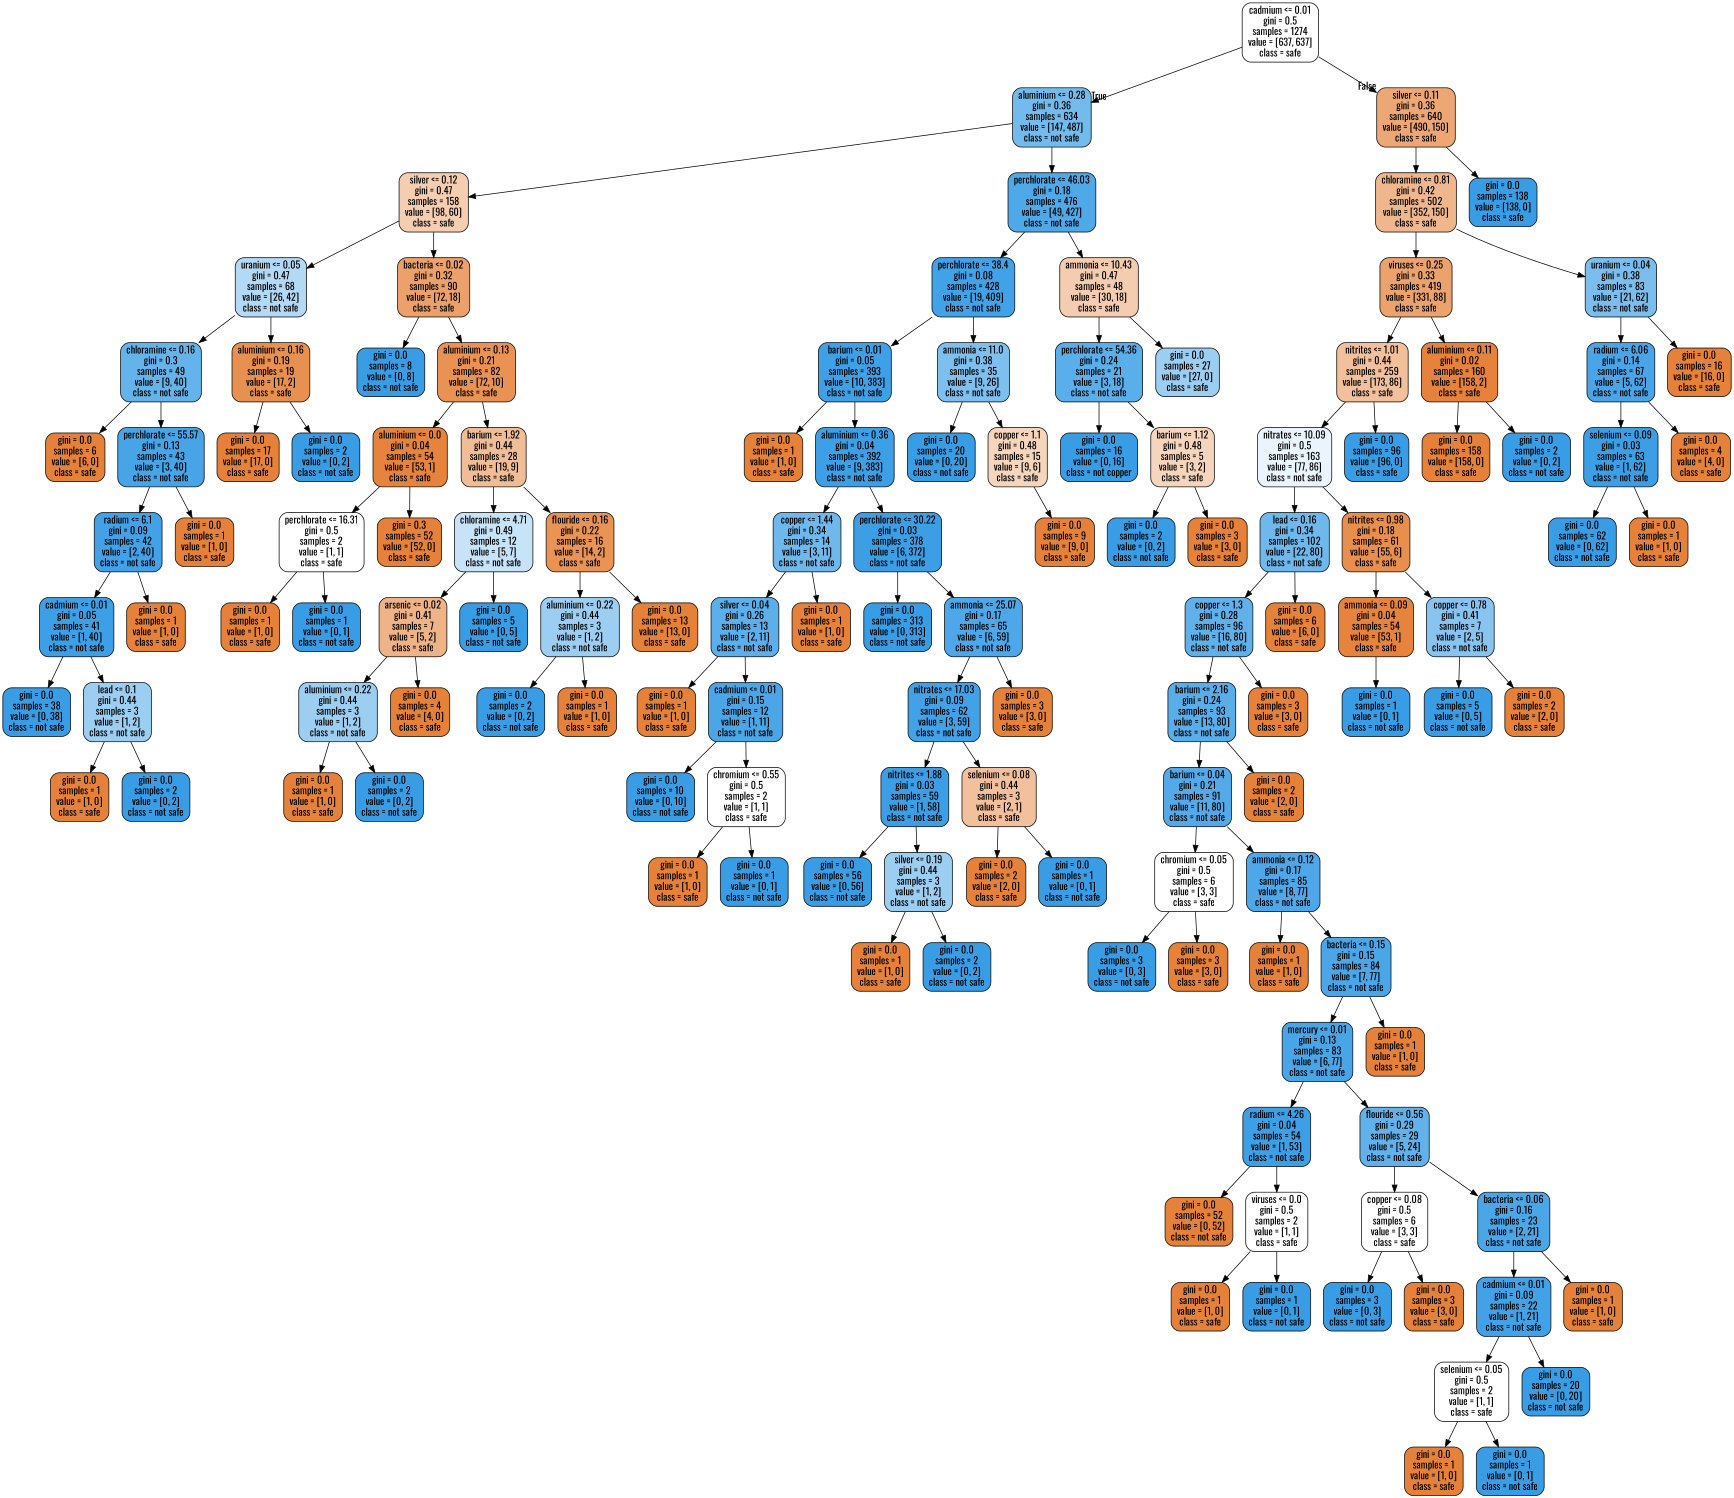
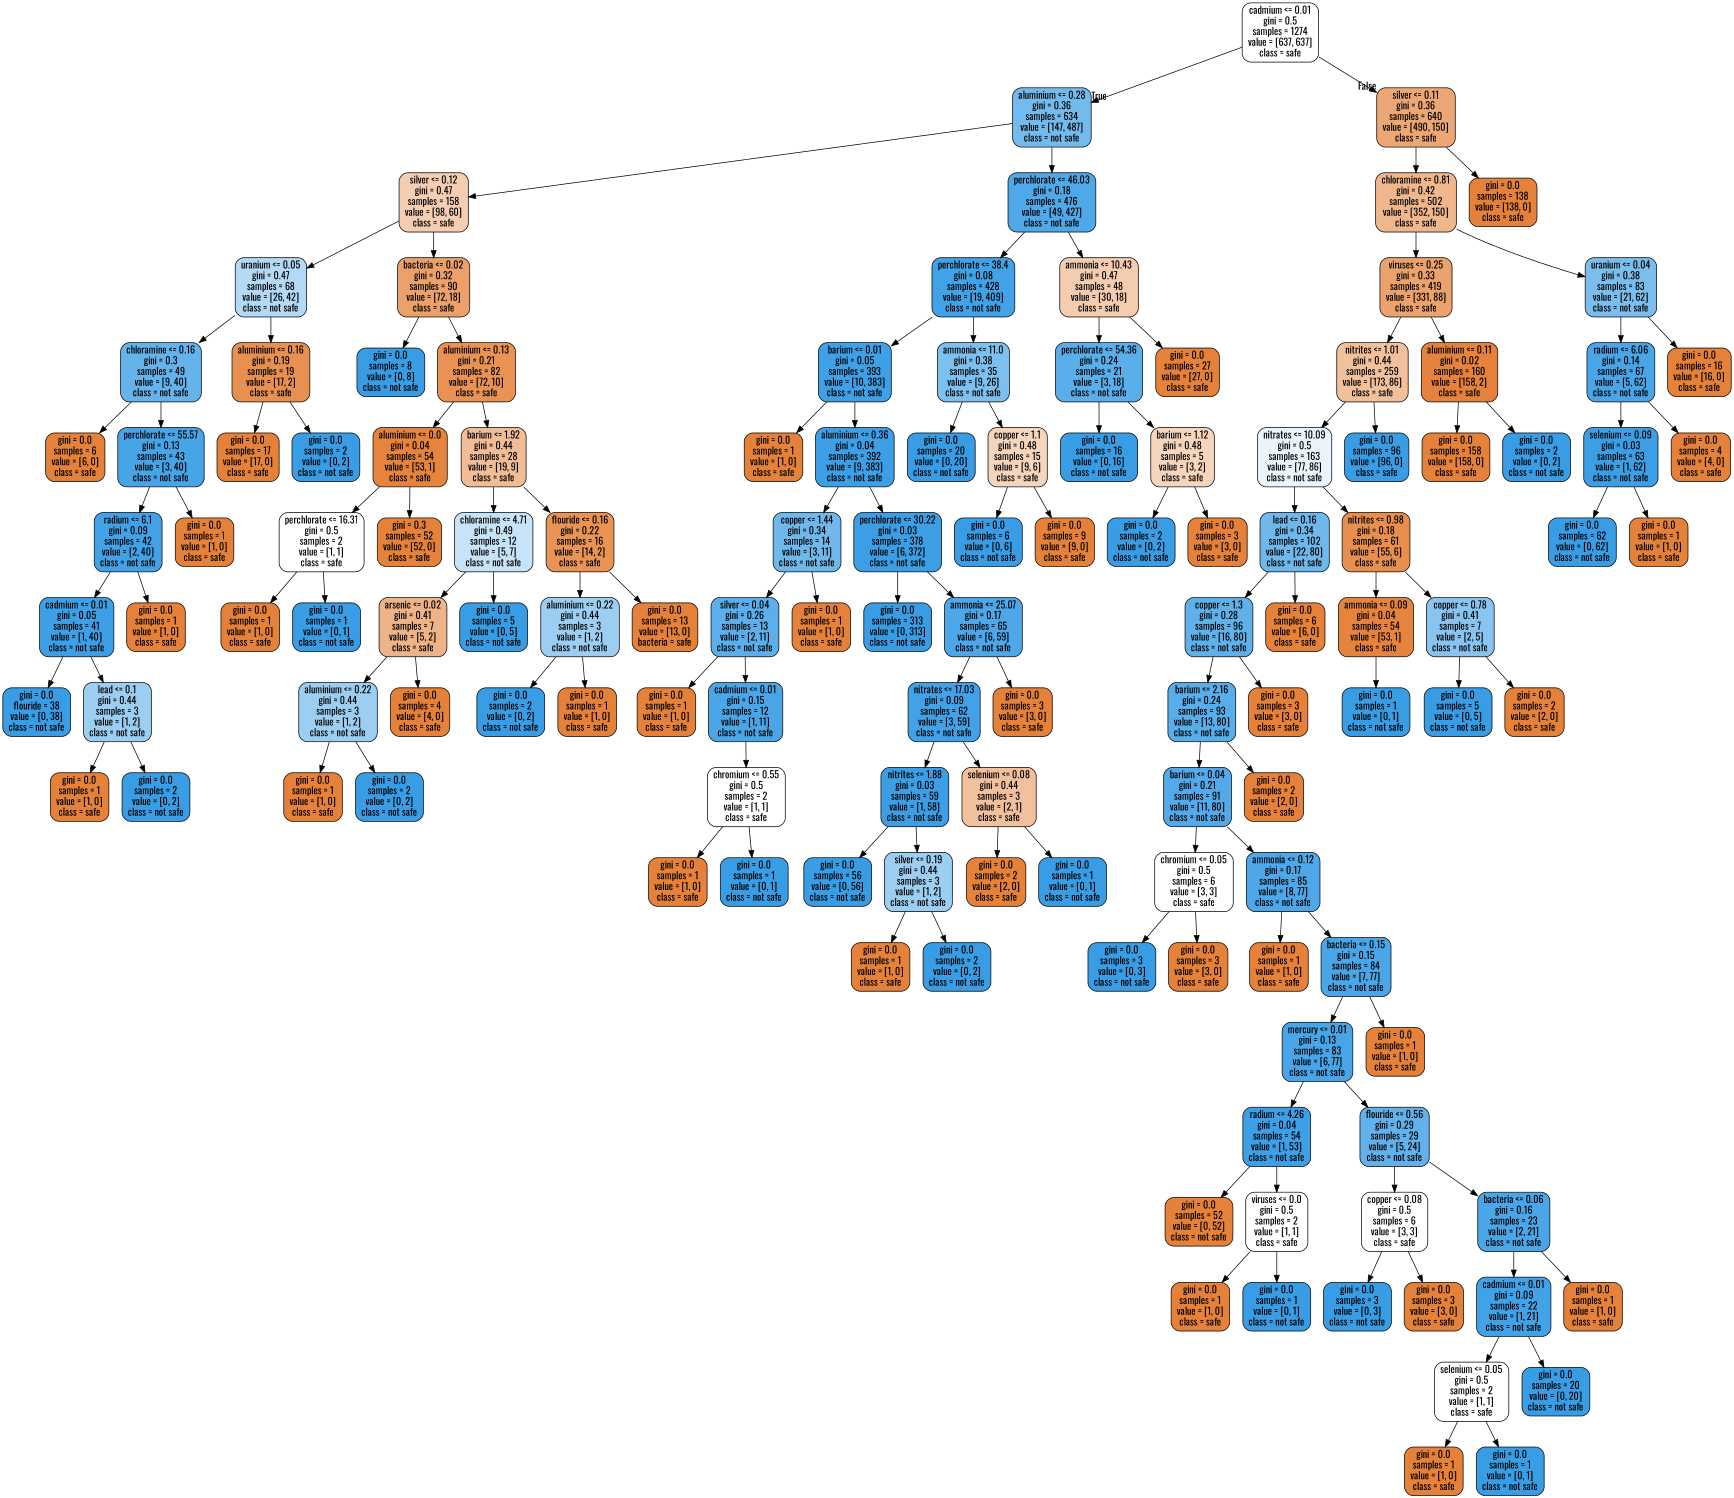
(1503, 202) -> (1503, 202)
(1188, 372) -> (1188, 372)
(1099, 457) -> (1099, 457)
none -> (988, 542)
(665, 627) -> (665, 627)
(37, 712) -> (37, 712)
(661, 797) -> none
